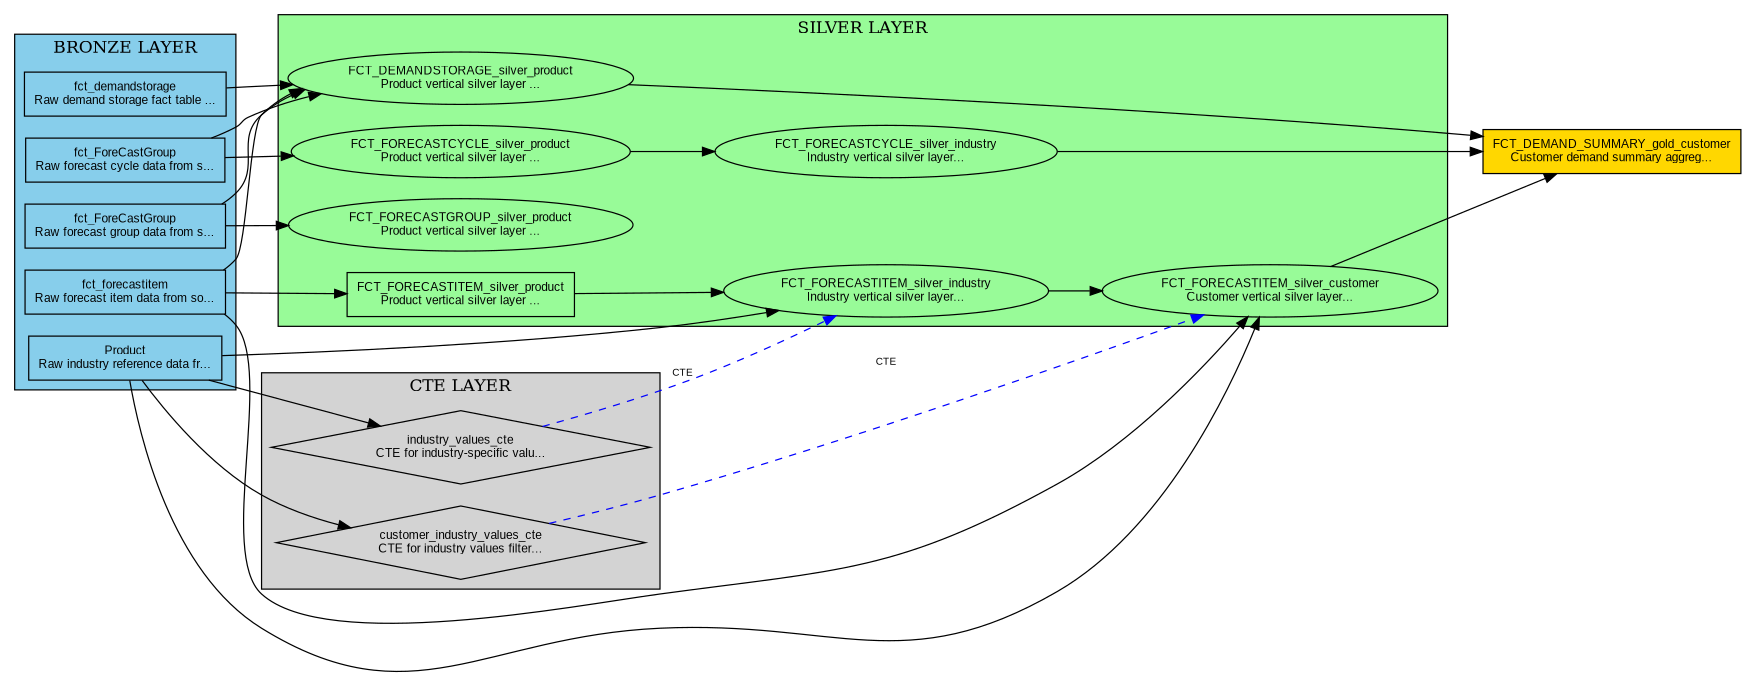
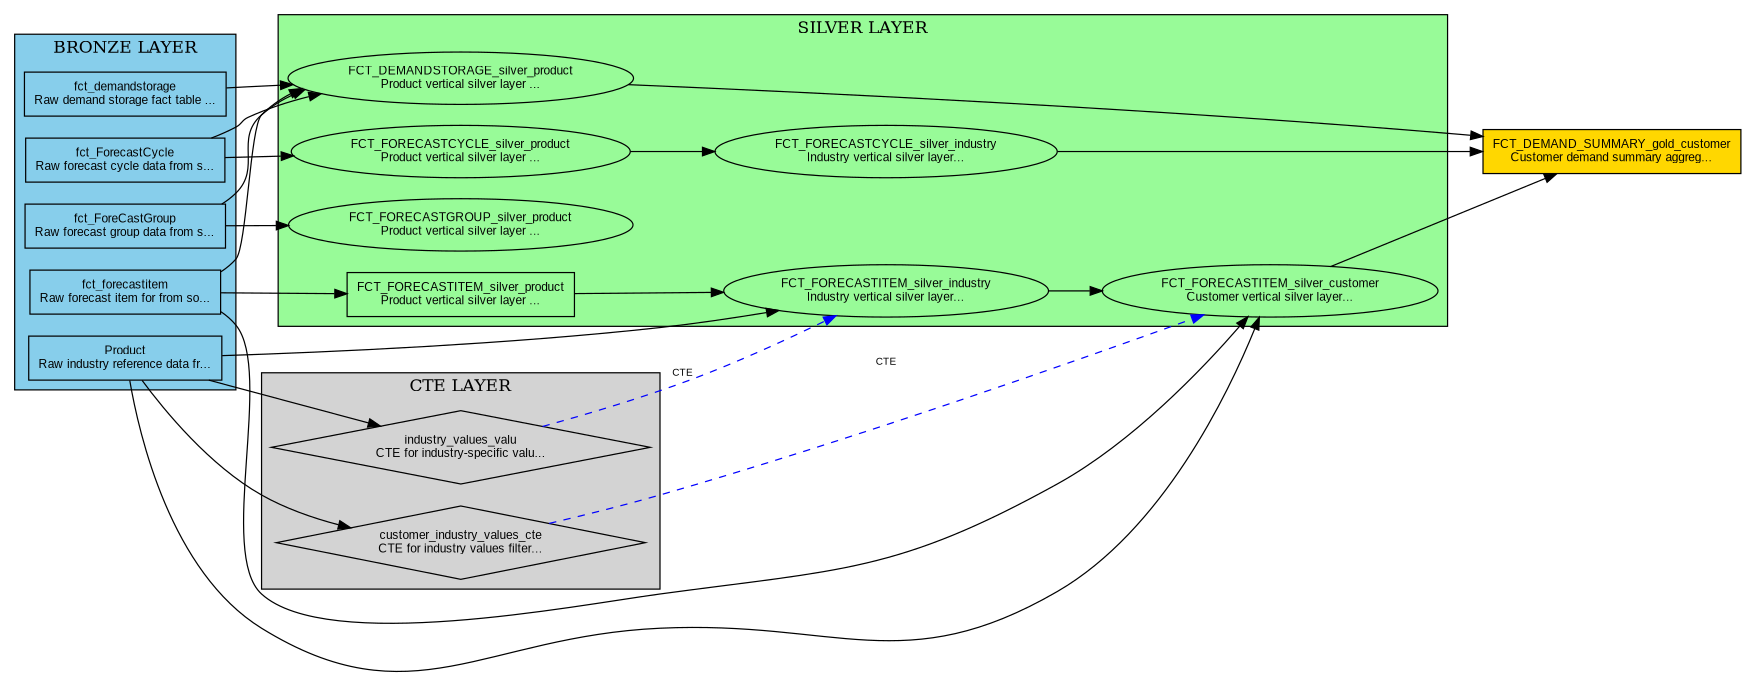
(125, 160) -> (125, 160)
(125, 292) -> (125, 292)
(461, 447) -> (461, 447)
